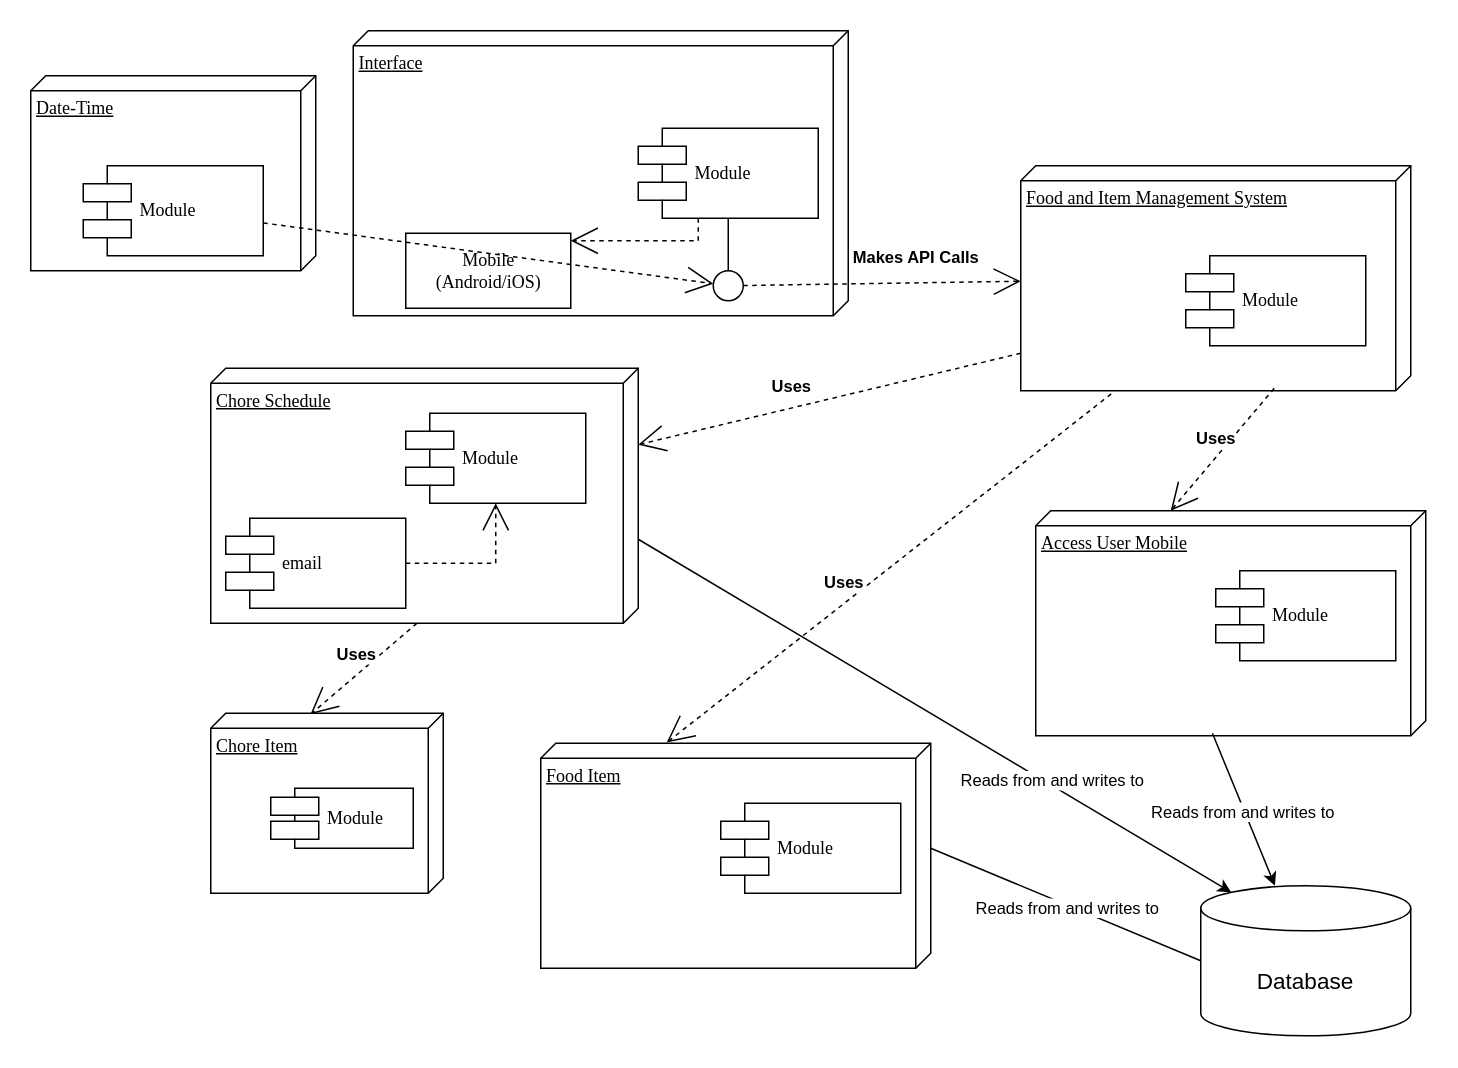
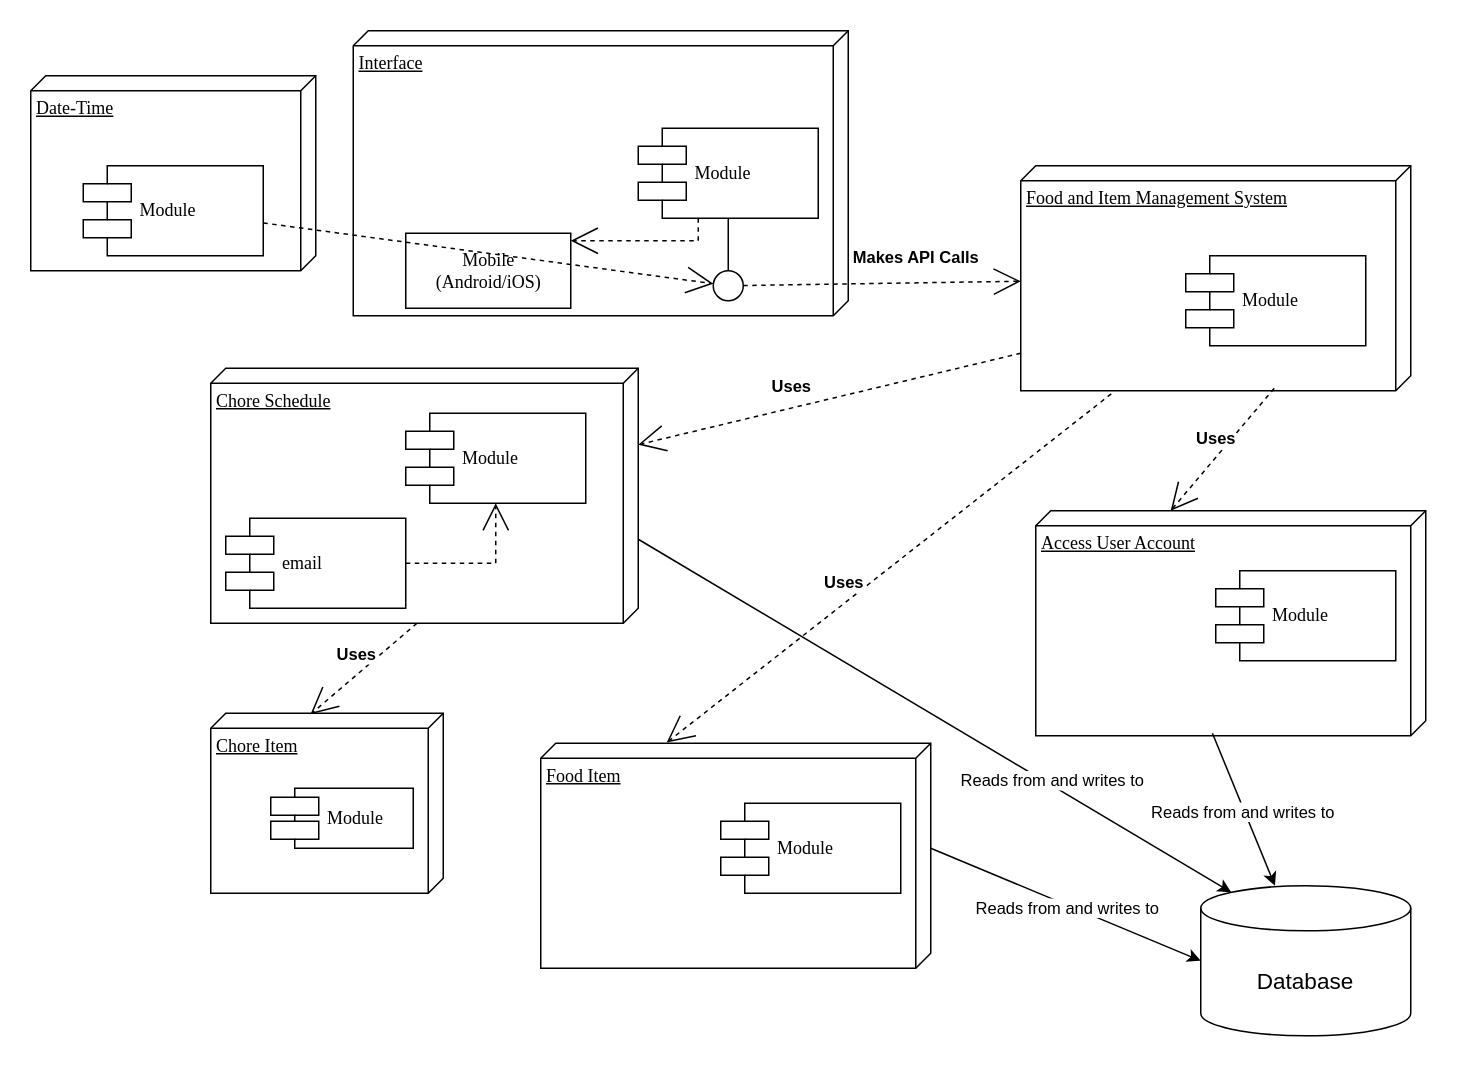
(1123, 544) -> (1133, 544)
(1194, 958) -> (1190, 956)
